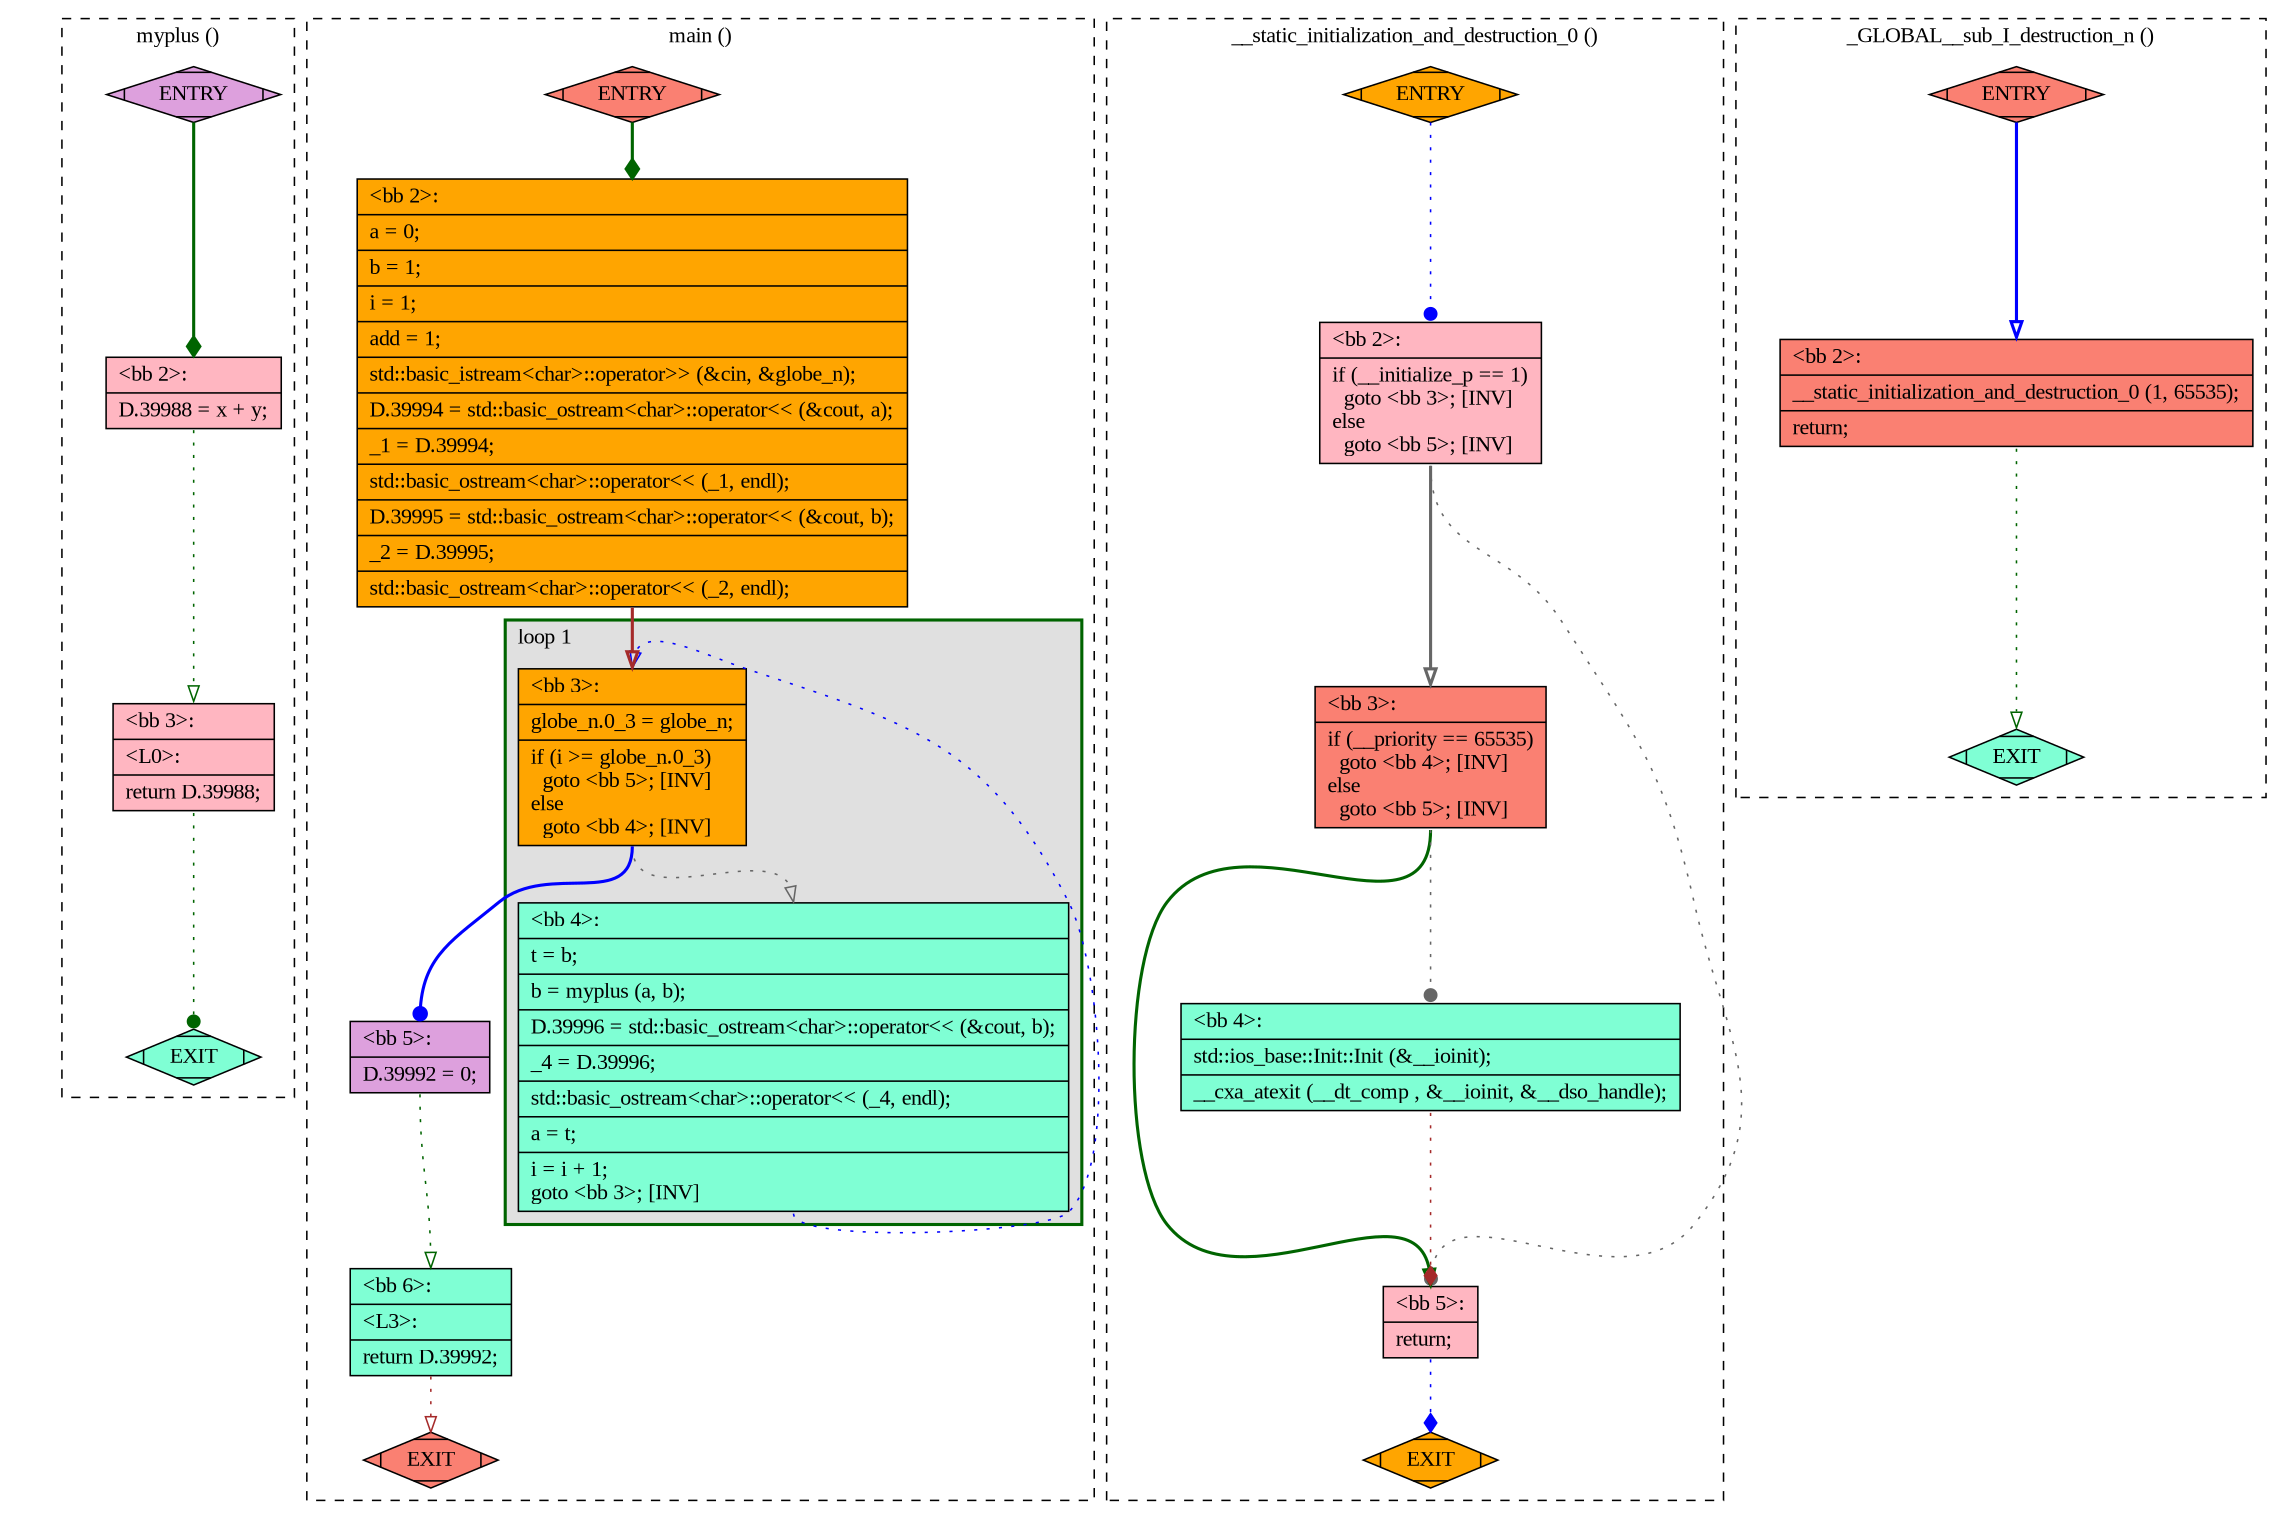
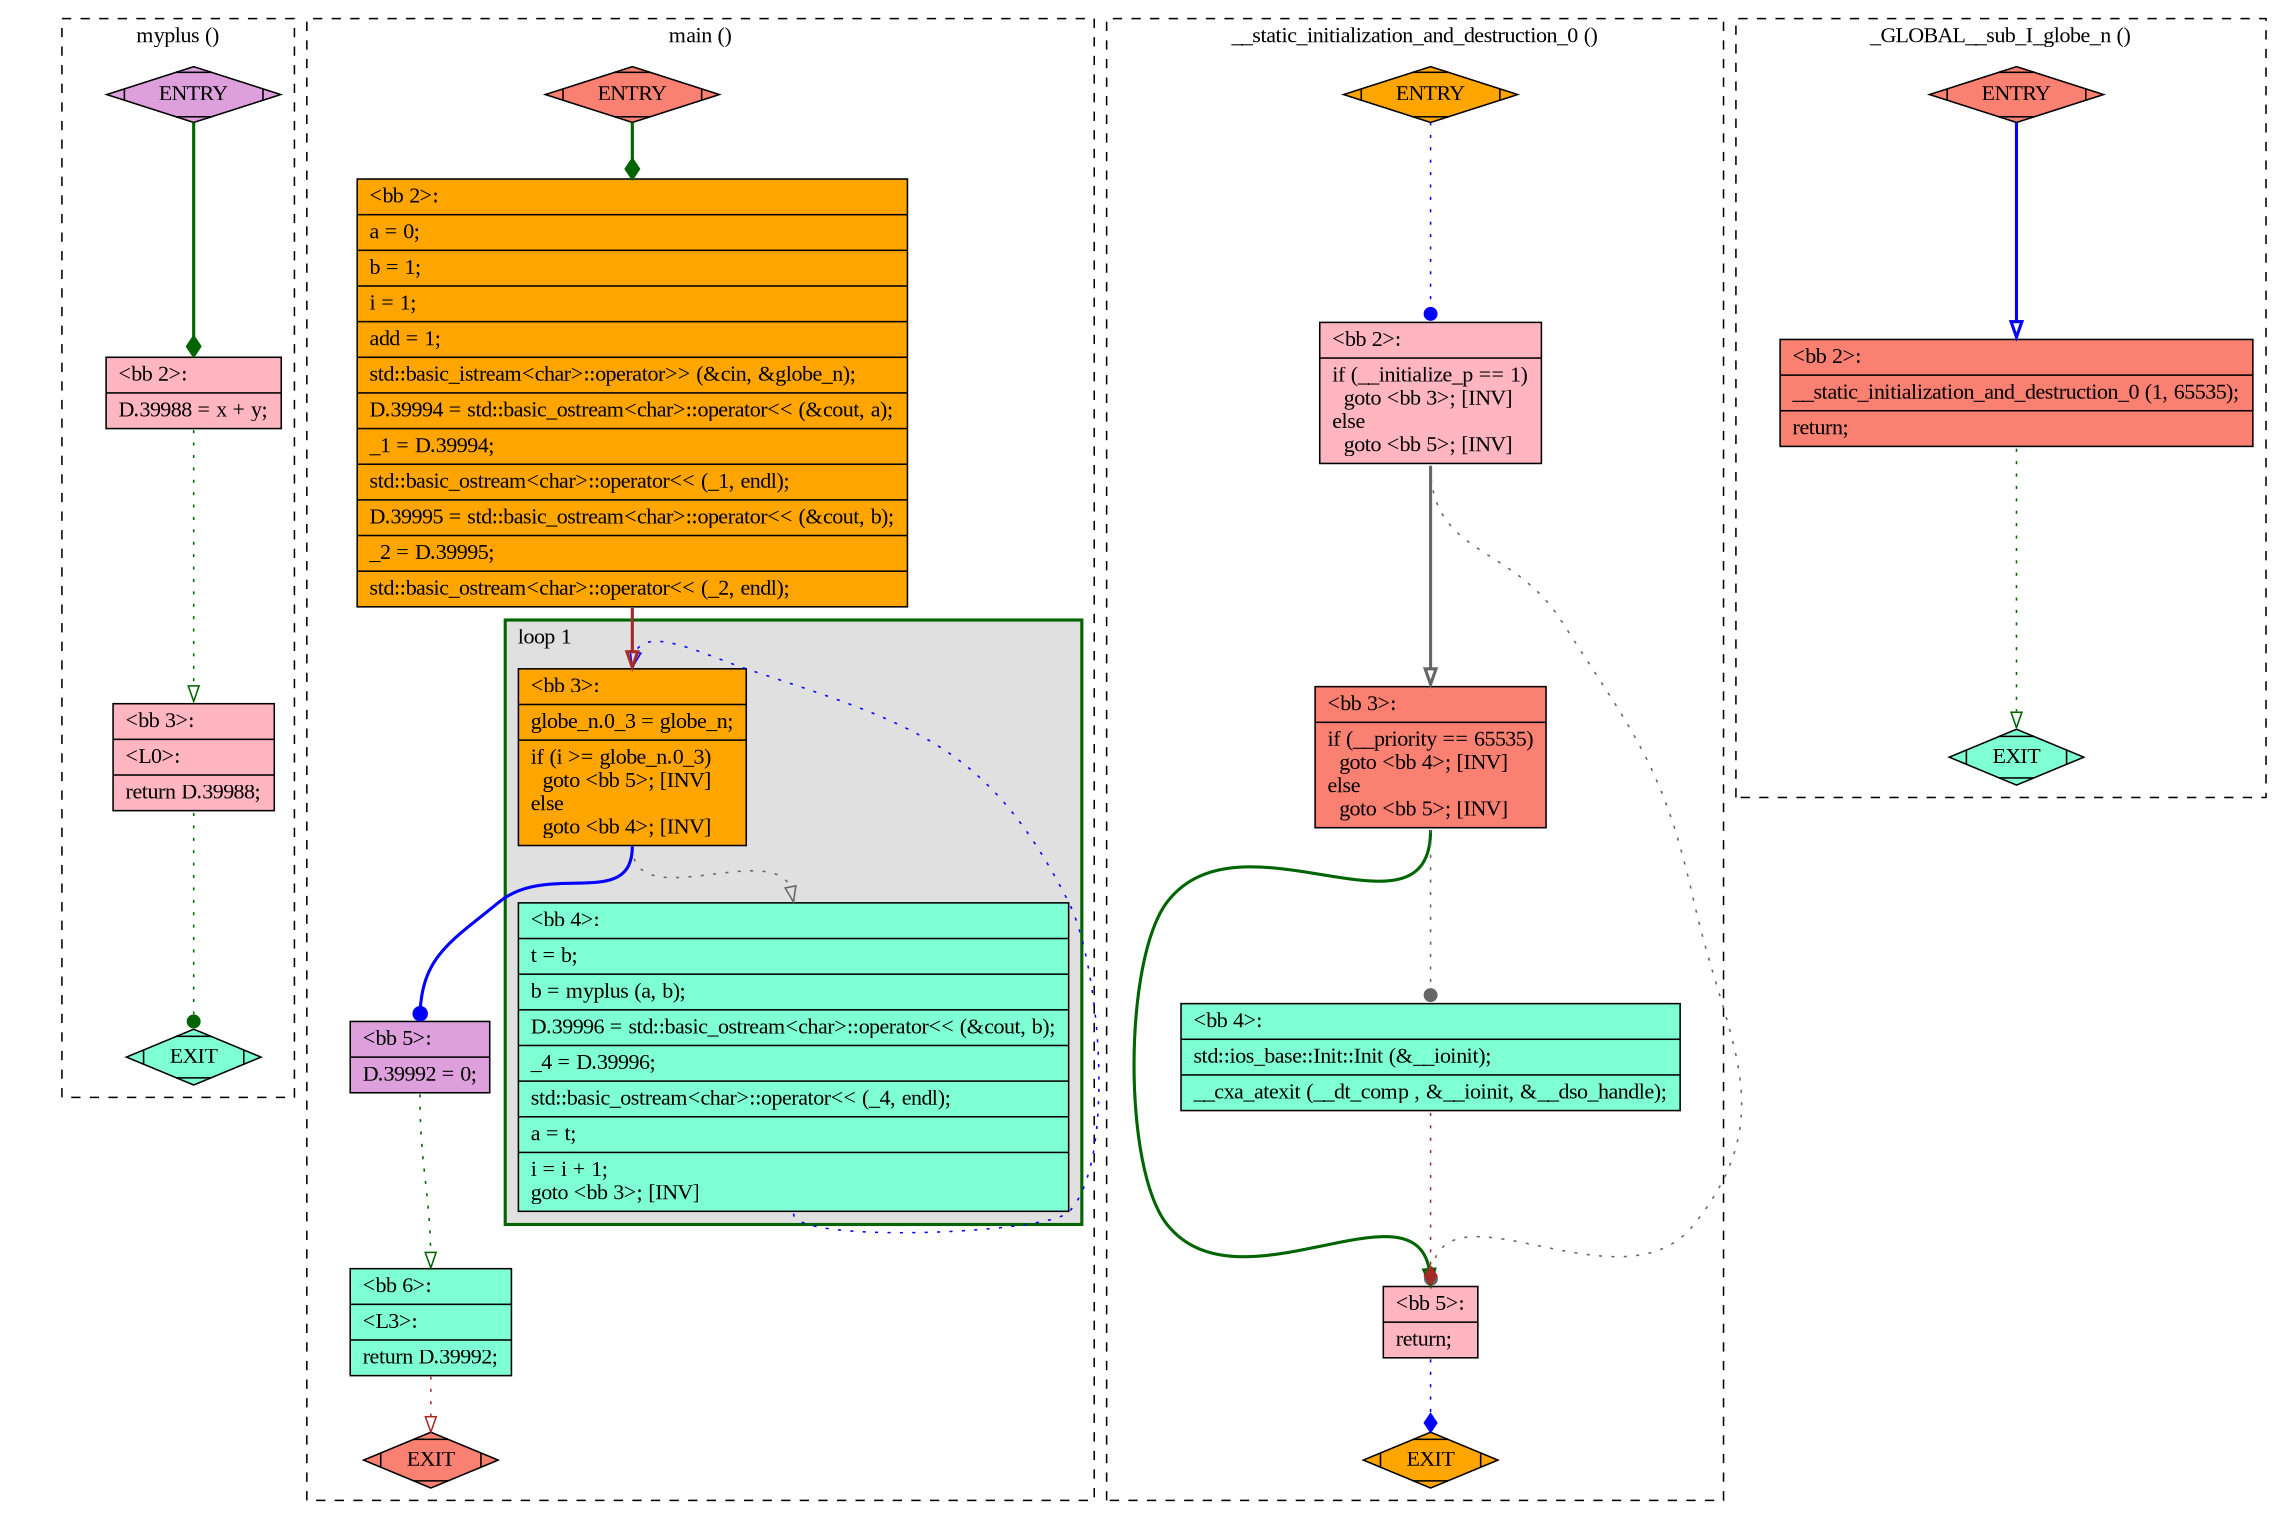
(2001, 36) -> (2001, 36)
